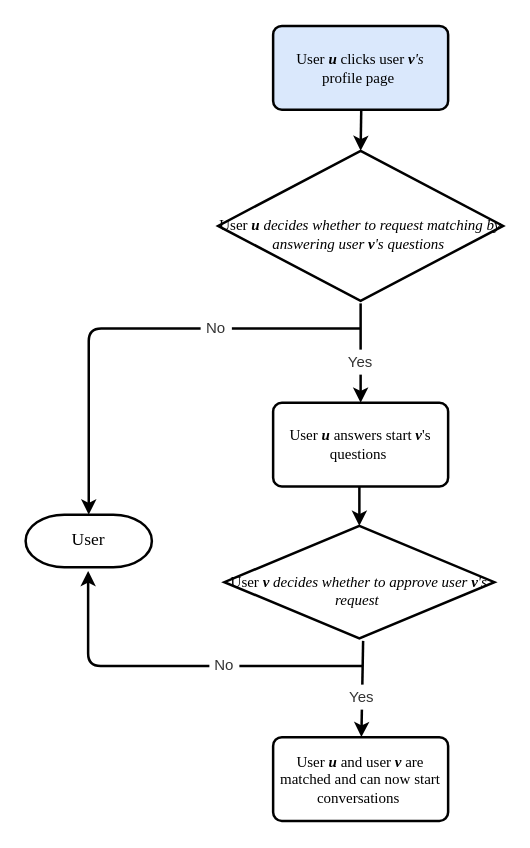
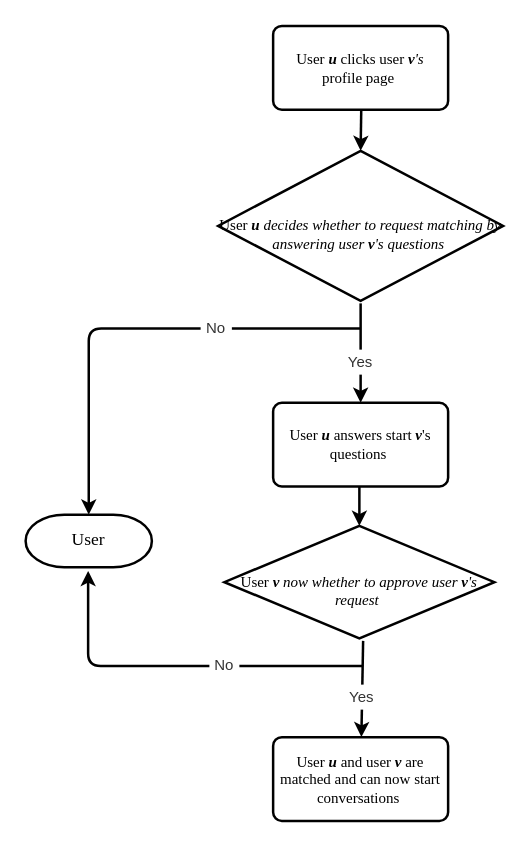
(361, 68) -> (361, 68)
(359, 582) -> (359, 582)
